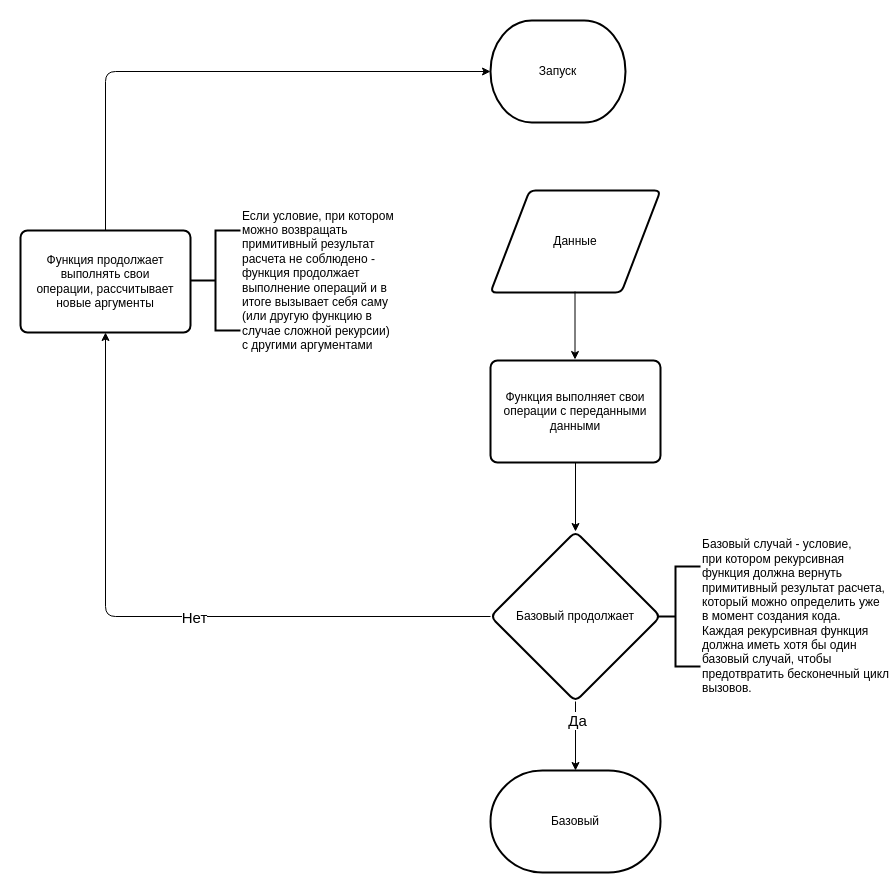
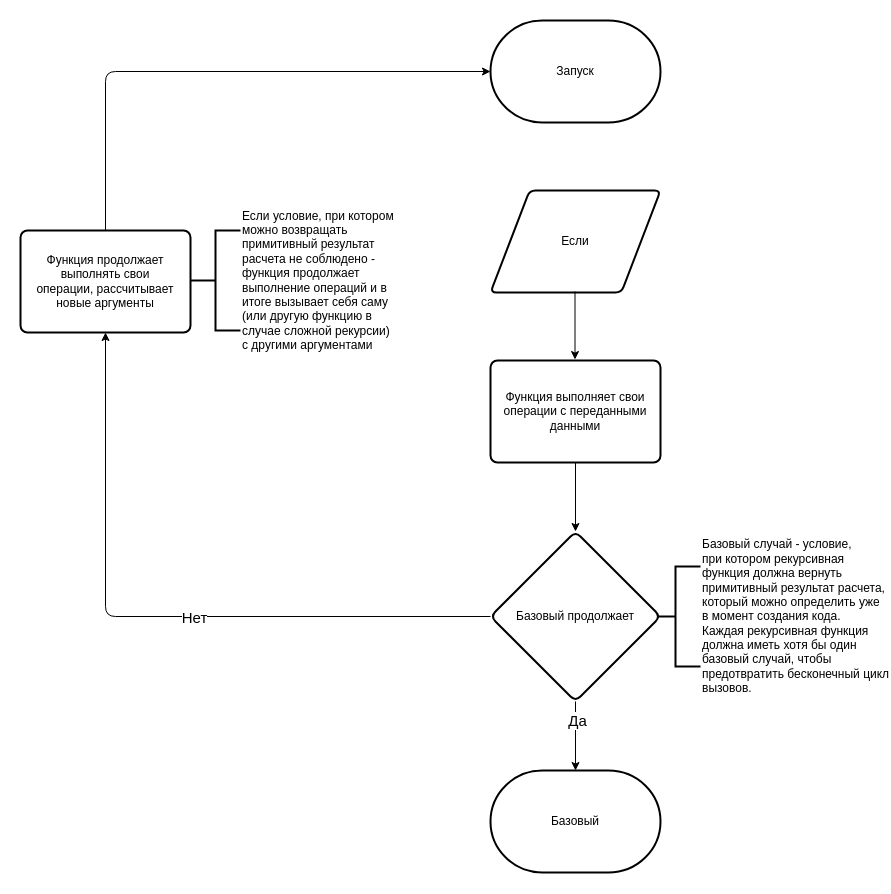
(558, 72) -> (576, 72)
(576, 242) -> (576, 242)
